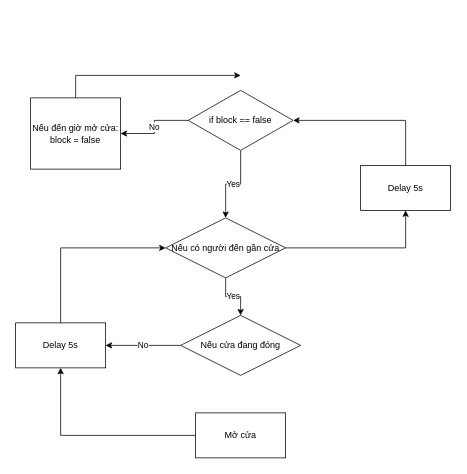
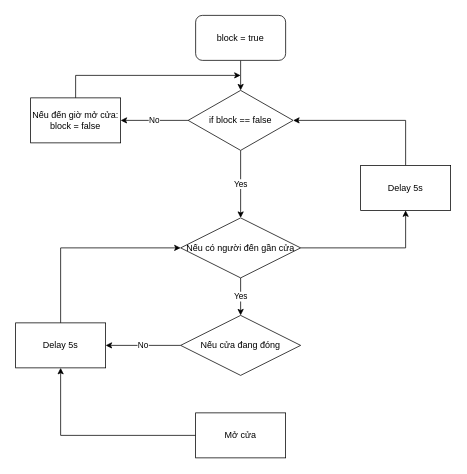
none -> (240, 38)
none -> (240, 72)
(75, 134) -> (75, 120)
(225, 248) -> (240, 248)
